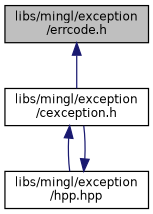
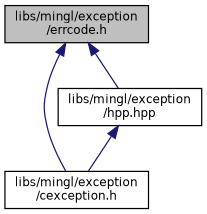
(68, 155) -> (107, 71)
